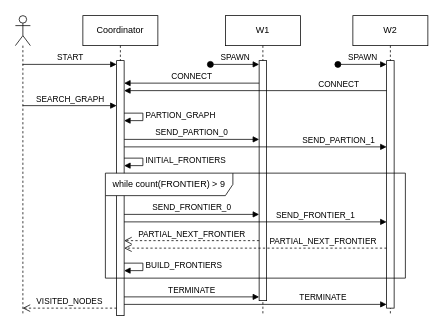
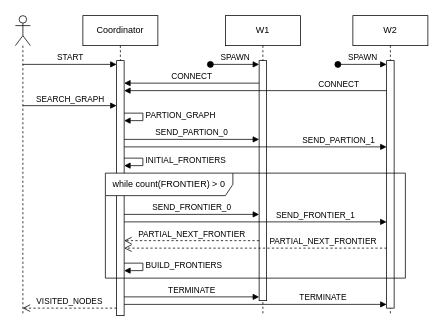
(169, 184) -> (169, 184)
